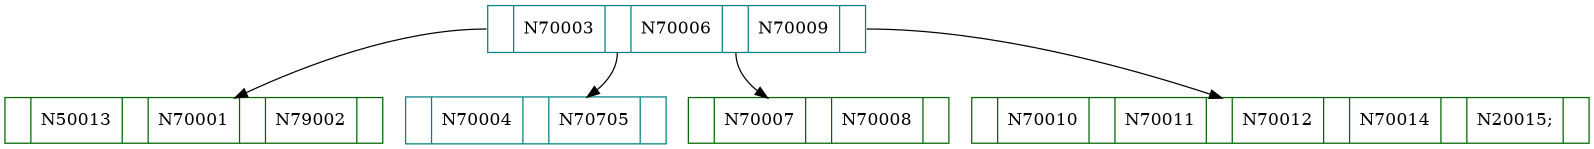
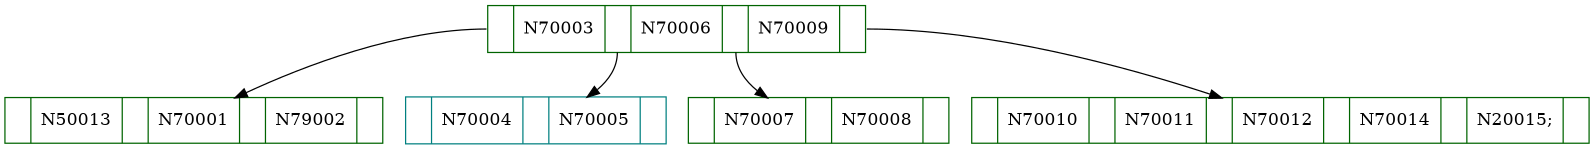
(677, 29) -> (677, 29)
(595, 120) -> (595, 120)
